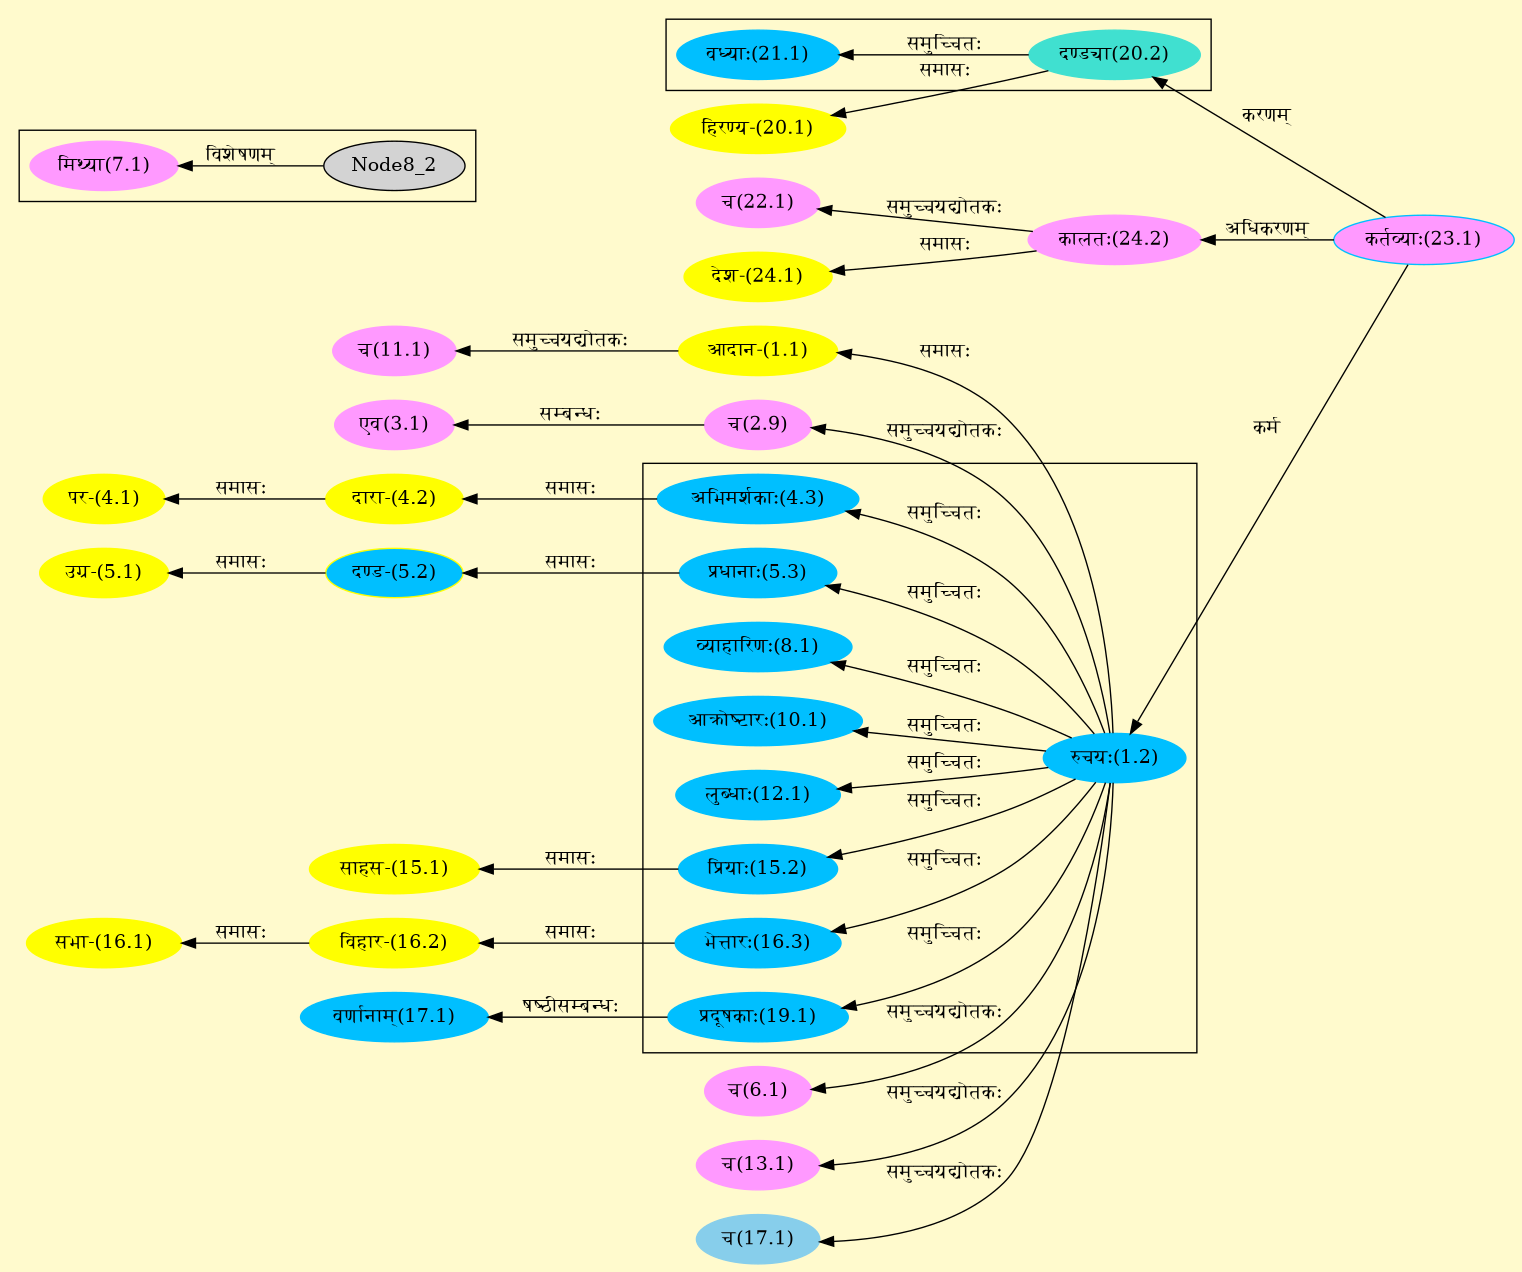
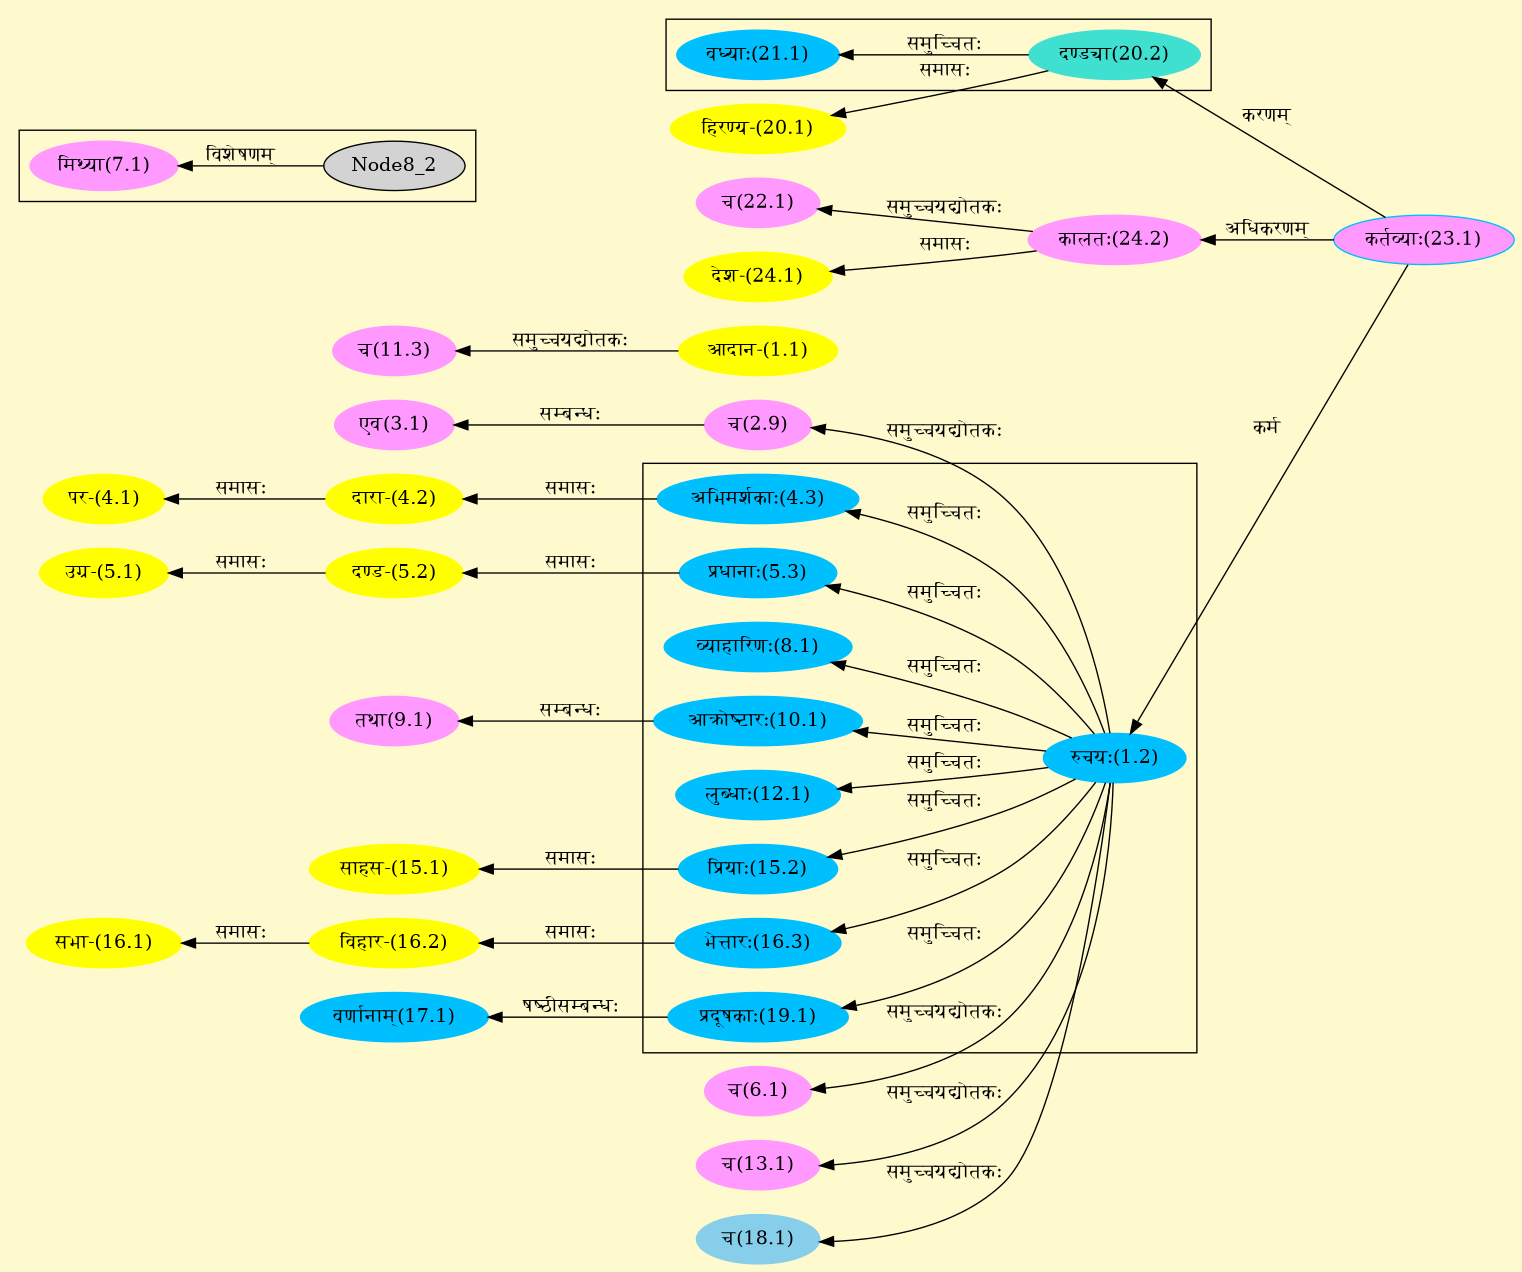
(394, 351) -> (394, 351)
(1056, 487) -> none
(394, 573) -> (394, 573)
none -> (394, 721)
(758, 1239) -> (758, 1239)
